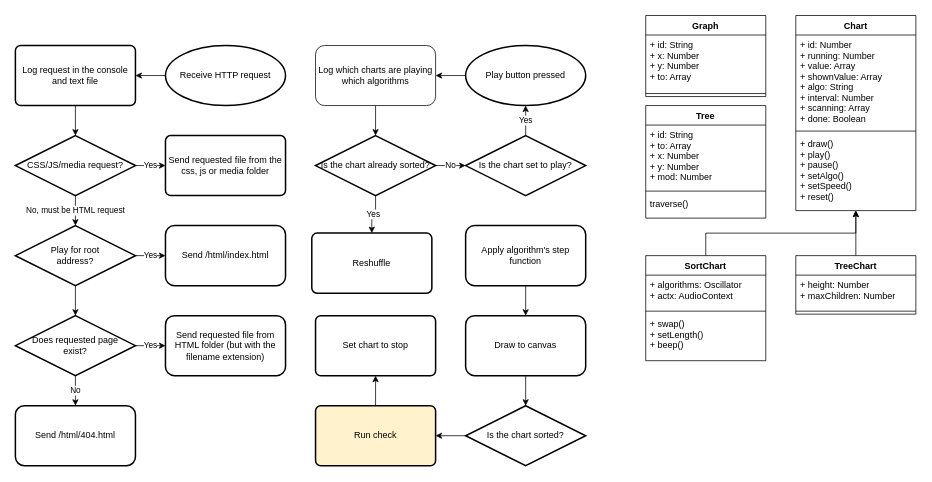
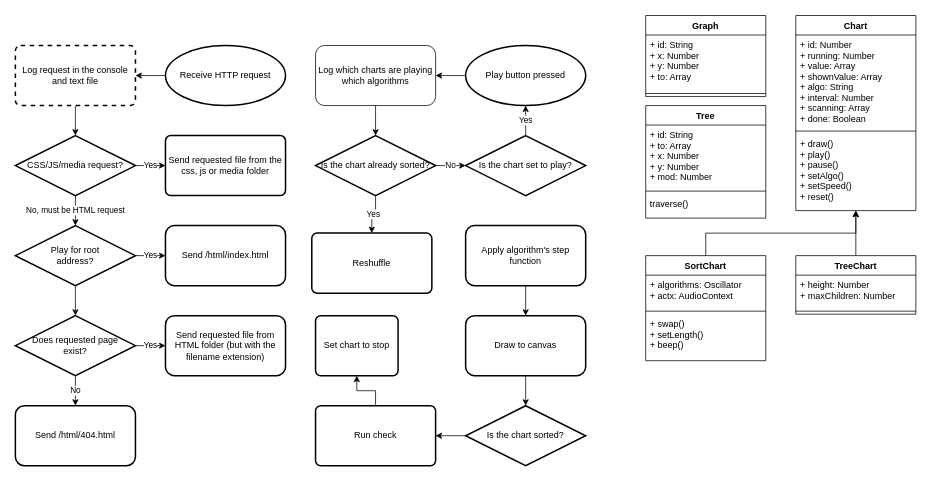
(75, 75) -> (75, 75)
(375, 345) -> (357, 345)
(375, 435) -> (375, 435)
